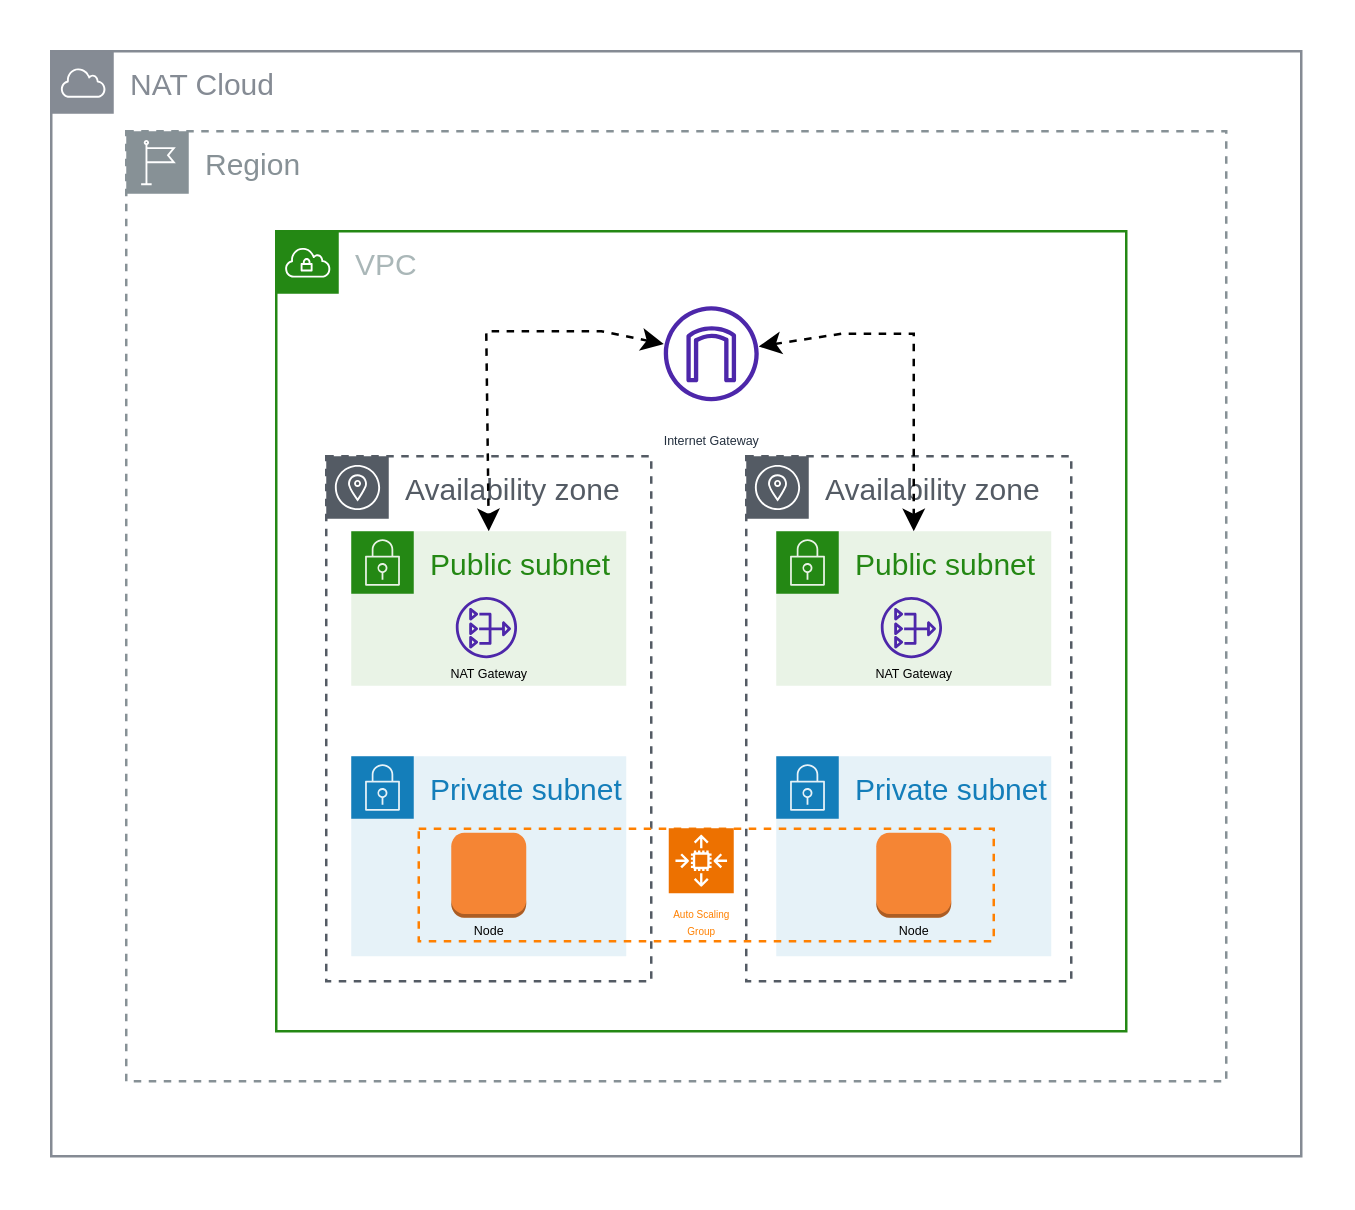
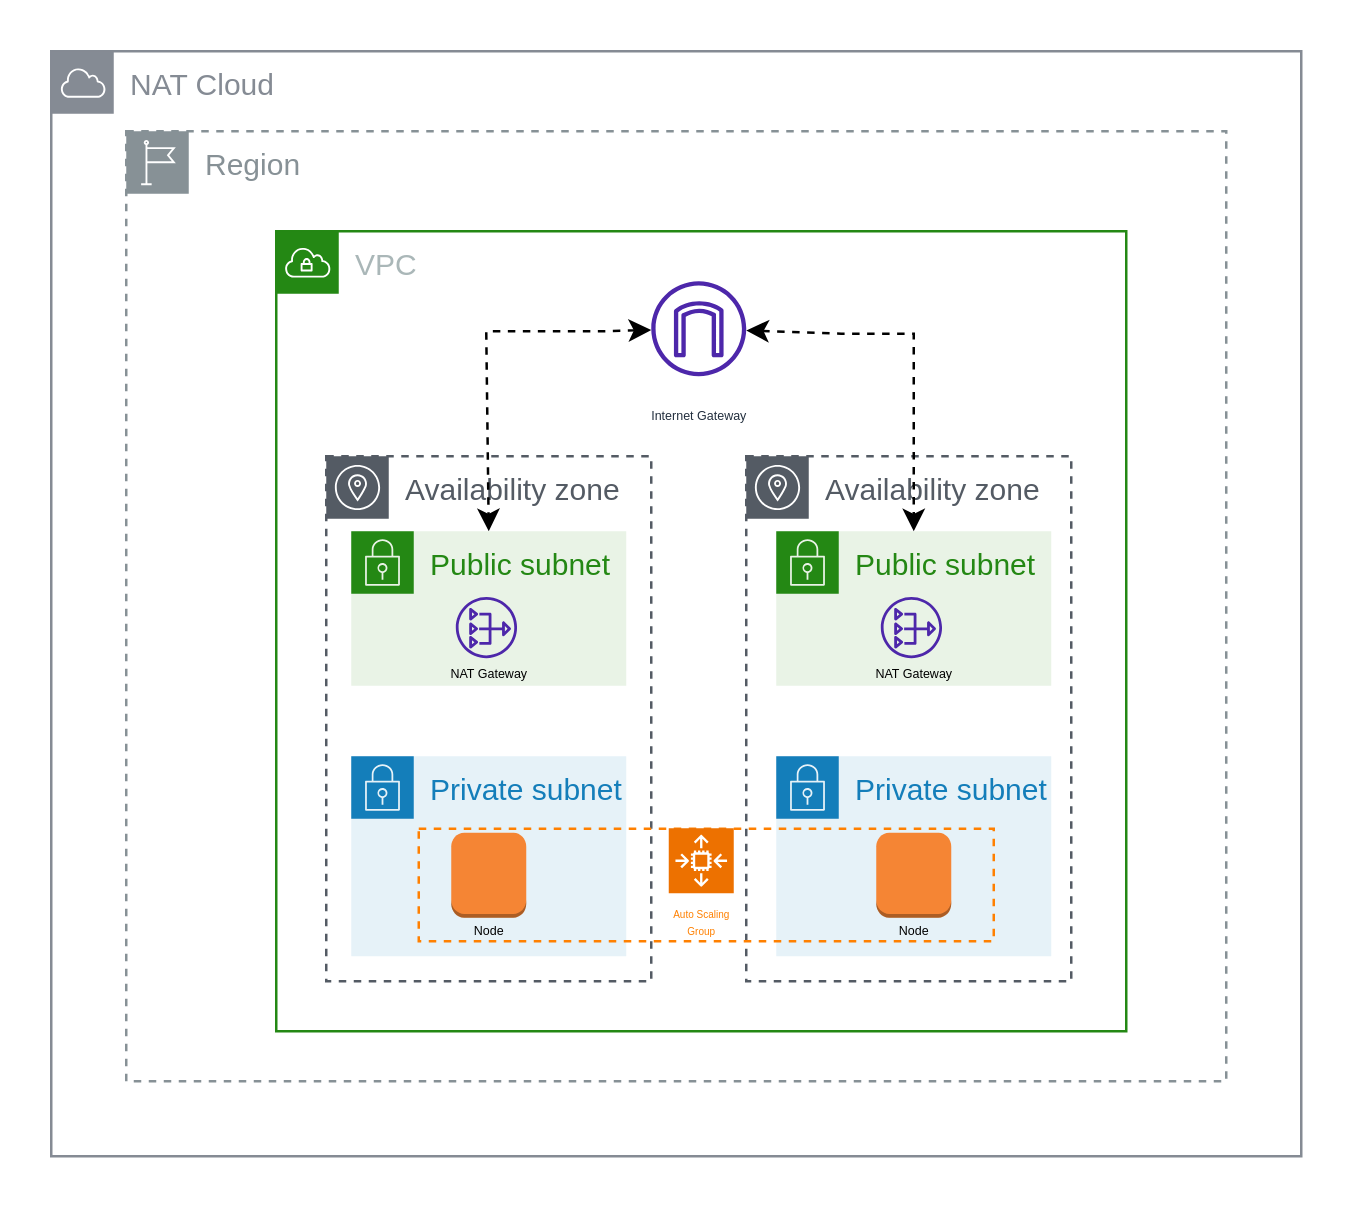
(711, 354) -> (699, 329)
